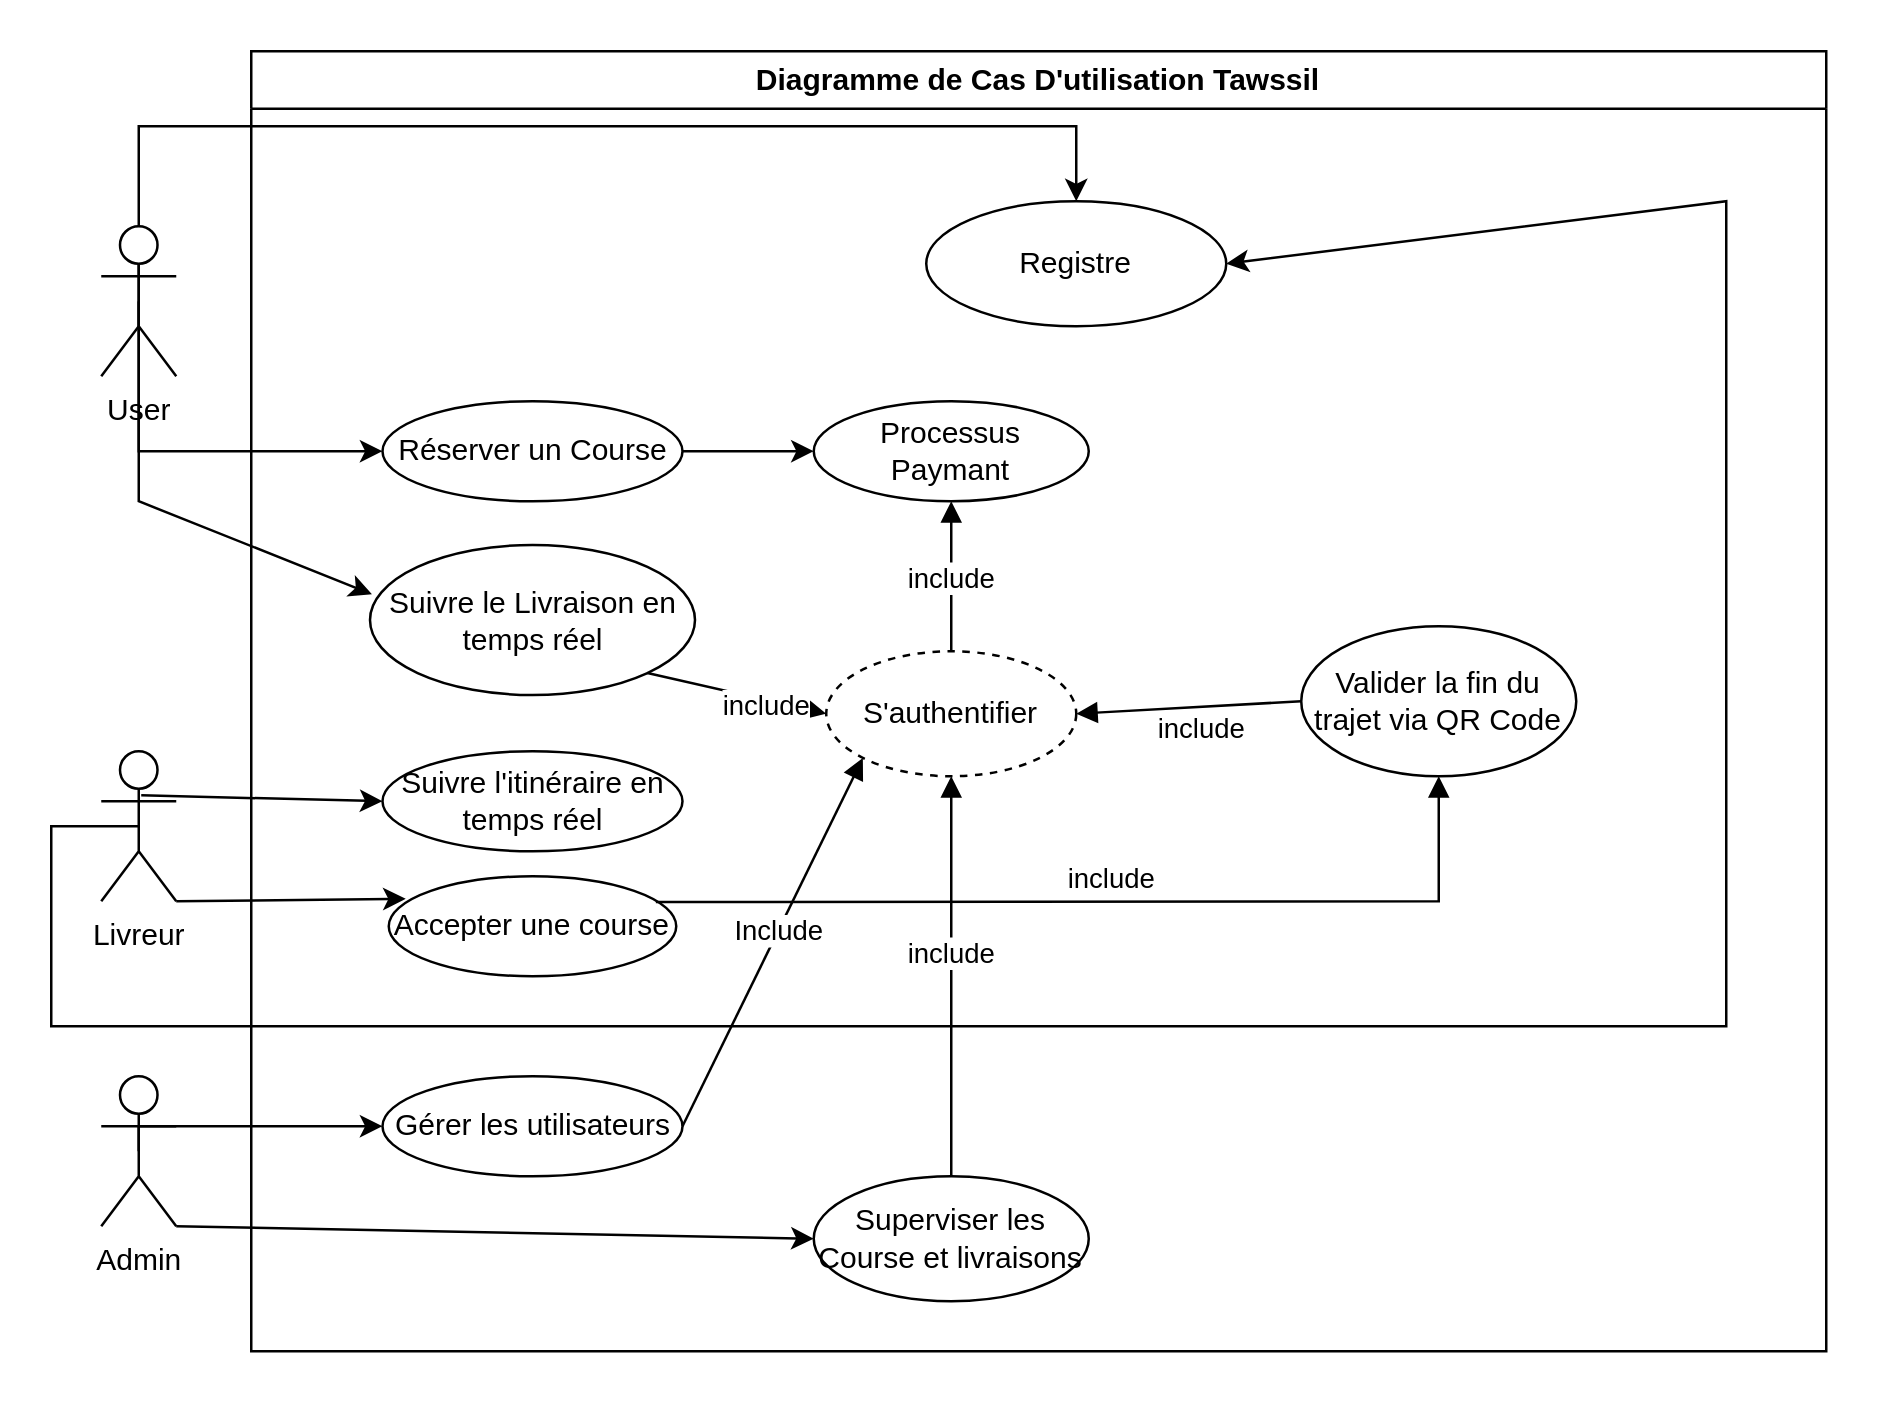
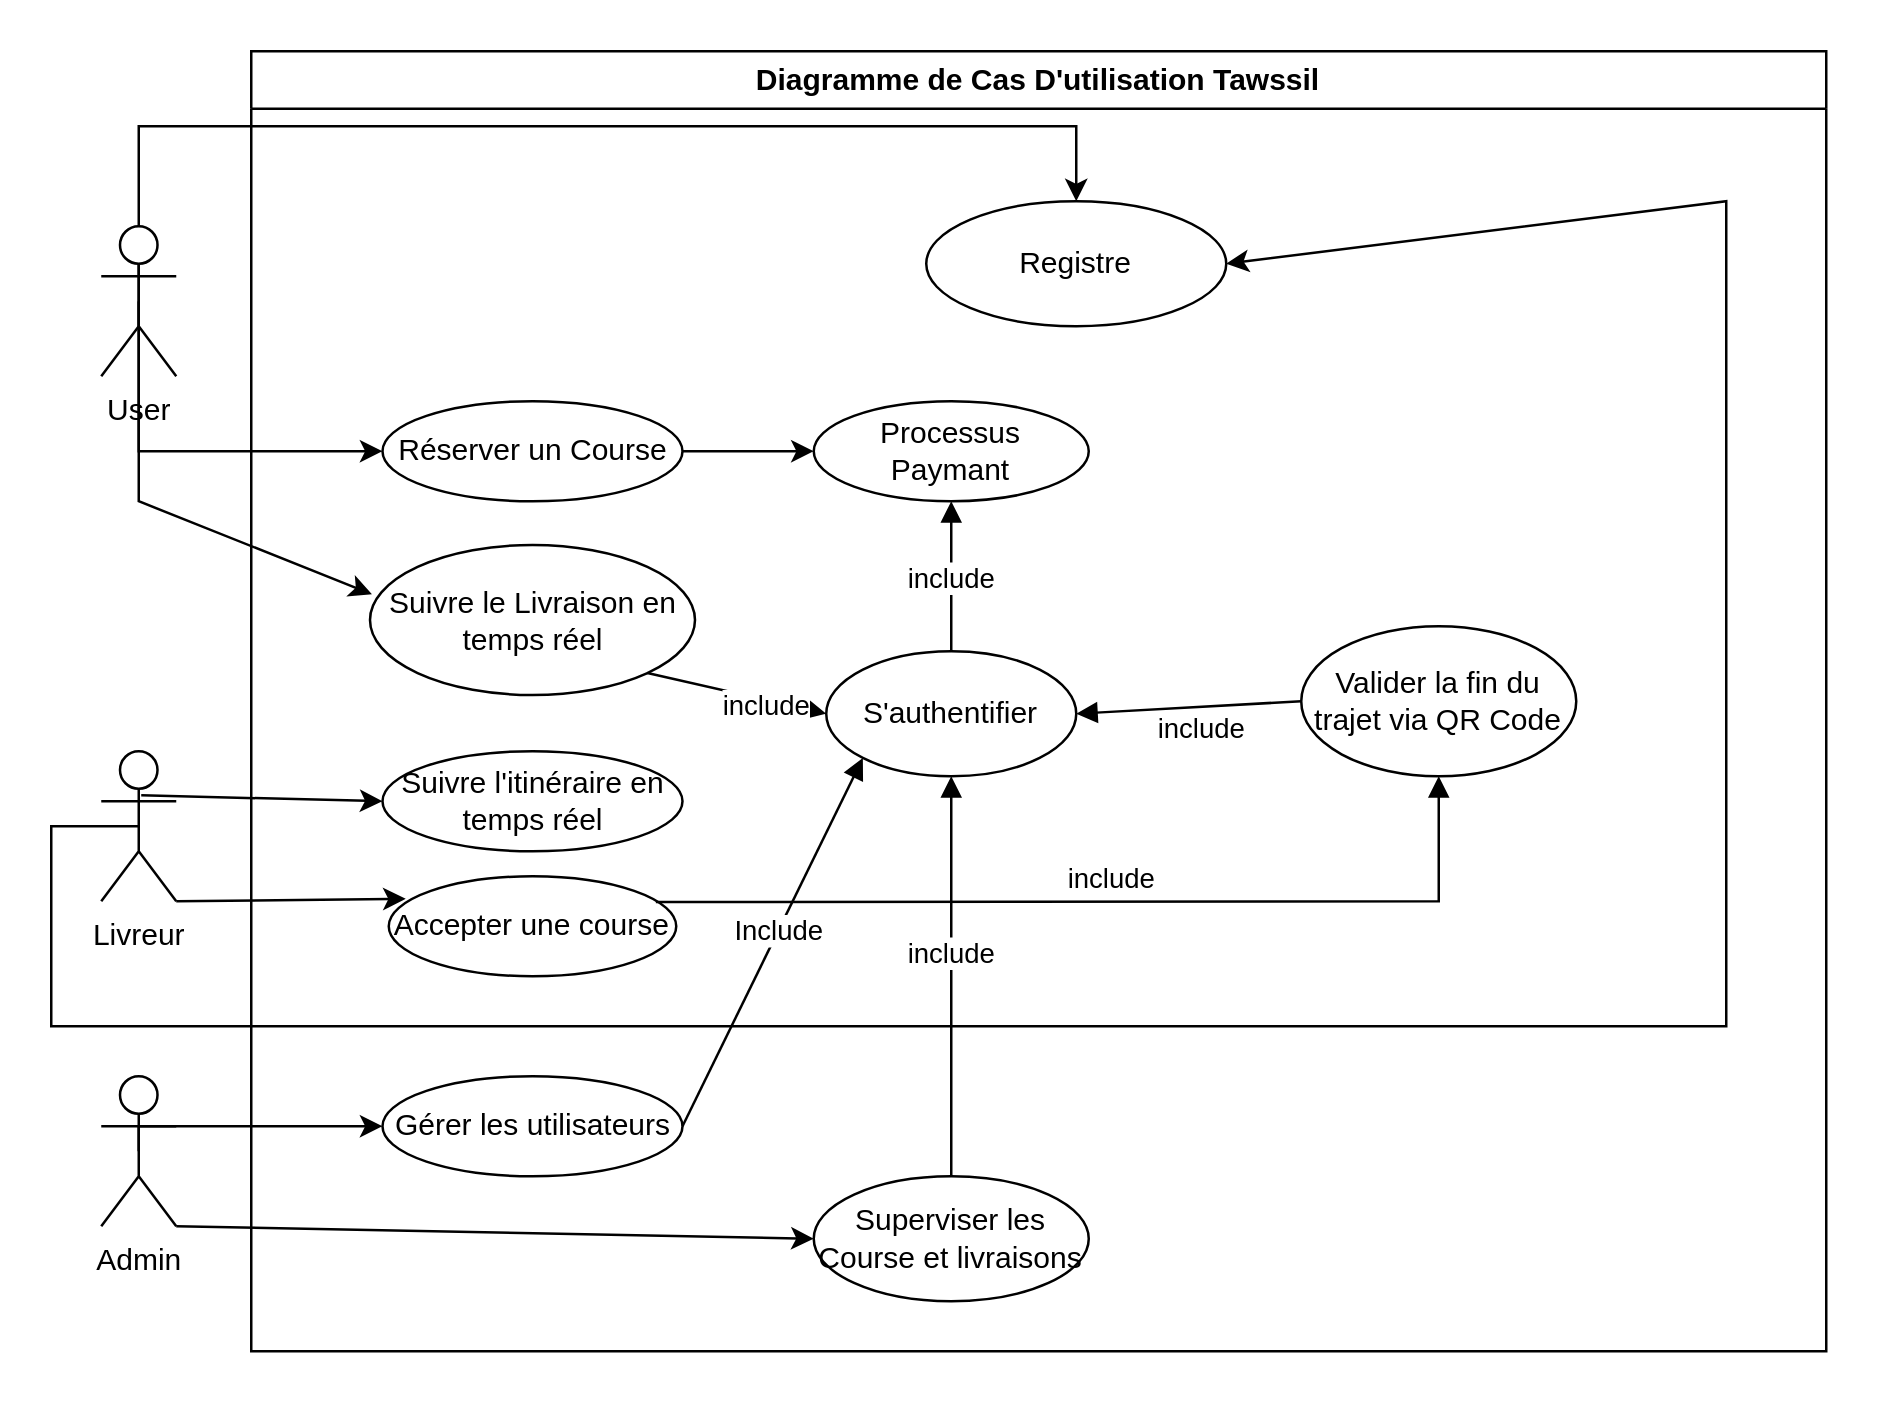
(951, 714) -> (951, 714)
